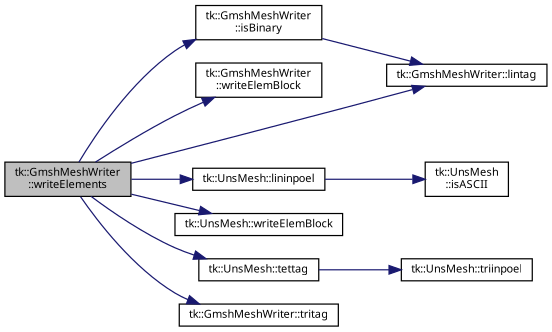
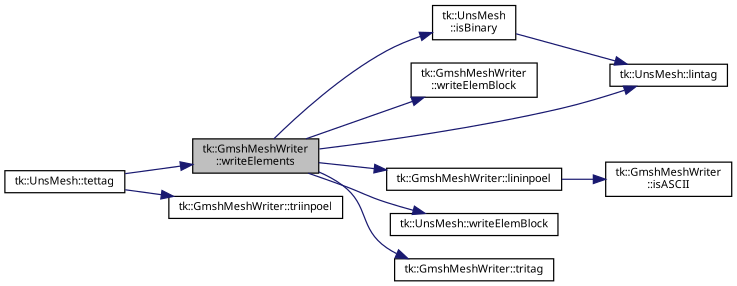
(259, 23) -> (474, 23)
(467, 75) -> (669, 75)
(259, 179) -> (474, 179)
(467, 179) -> (669, 179)
(140, 230) -> (153, 170)
(467, 270) -> (256, 207)
